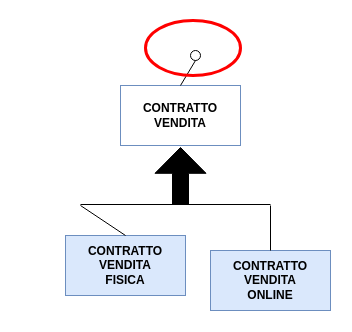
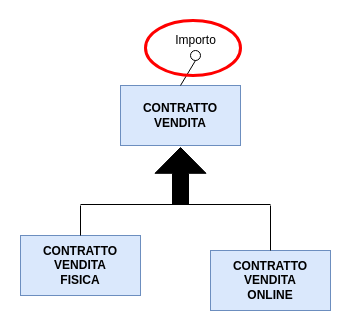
none -> (196, 41)
(181, 116) -> (181, 116)
(126, 266) -> (81, 266)
